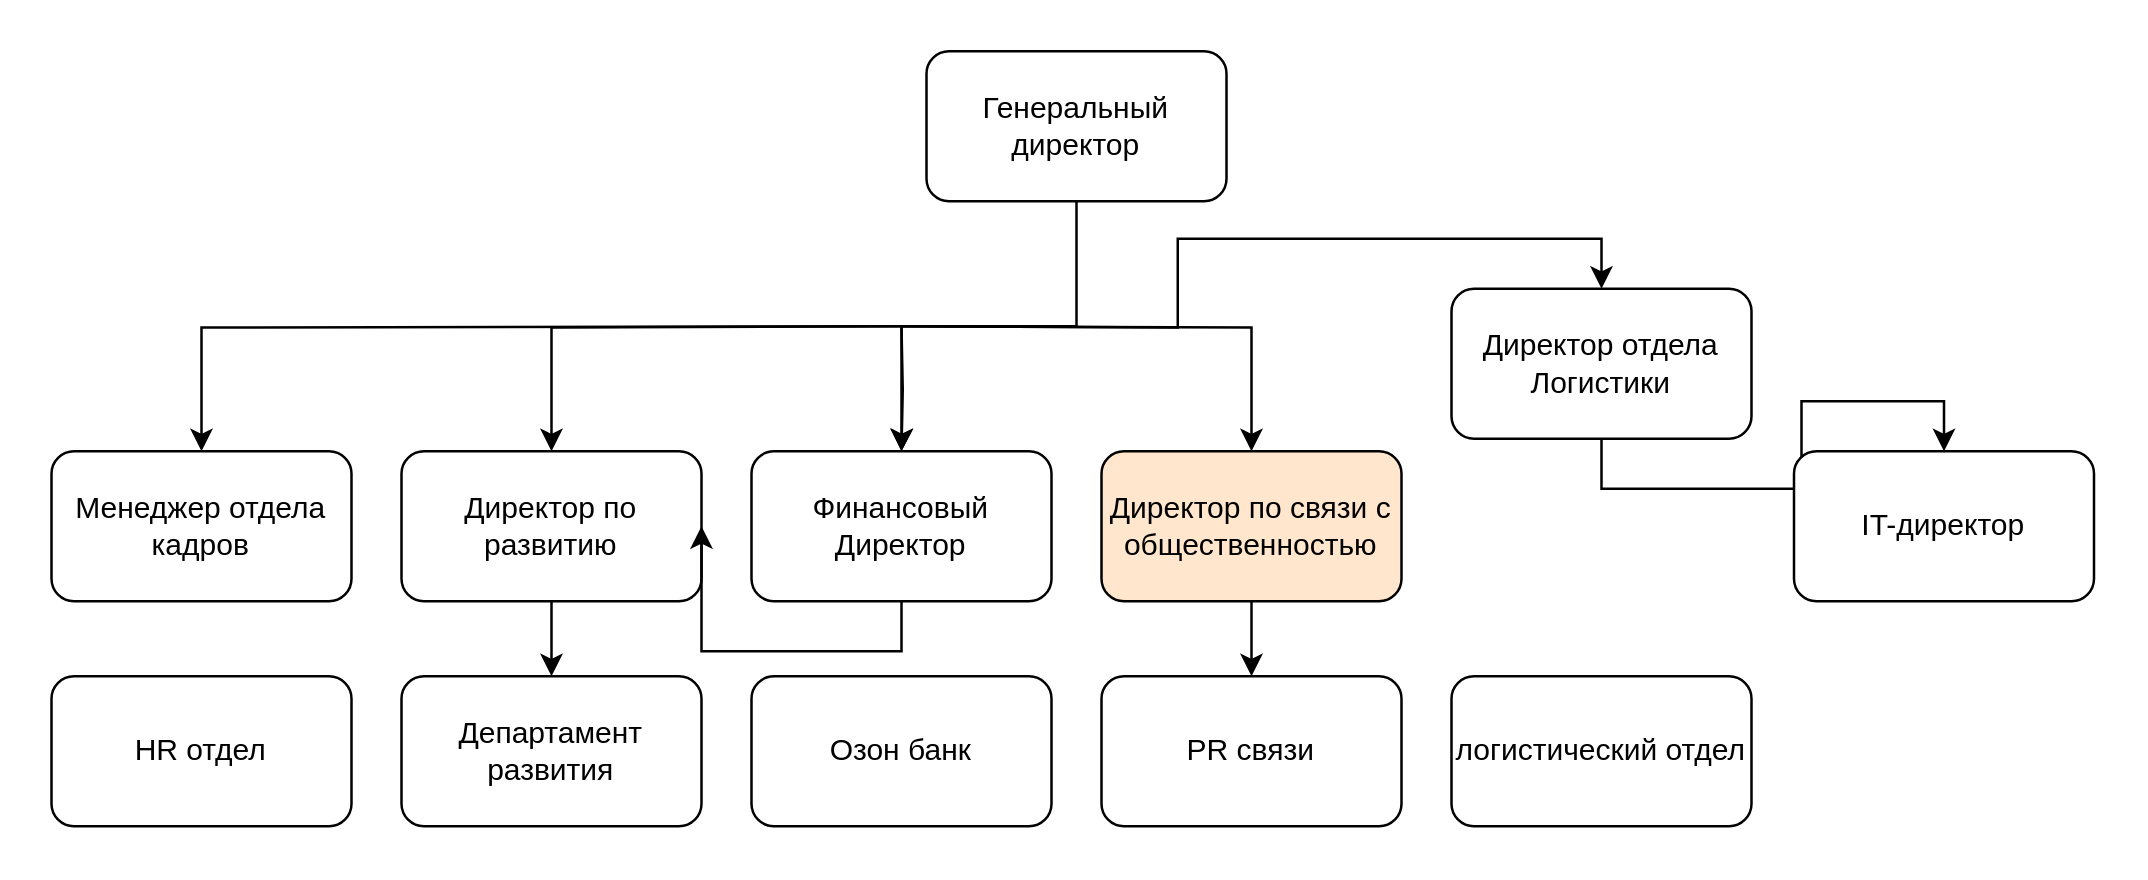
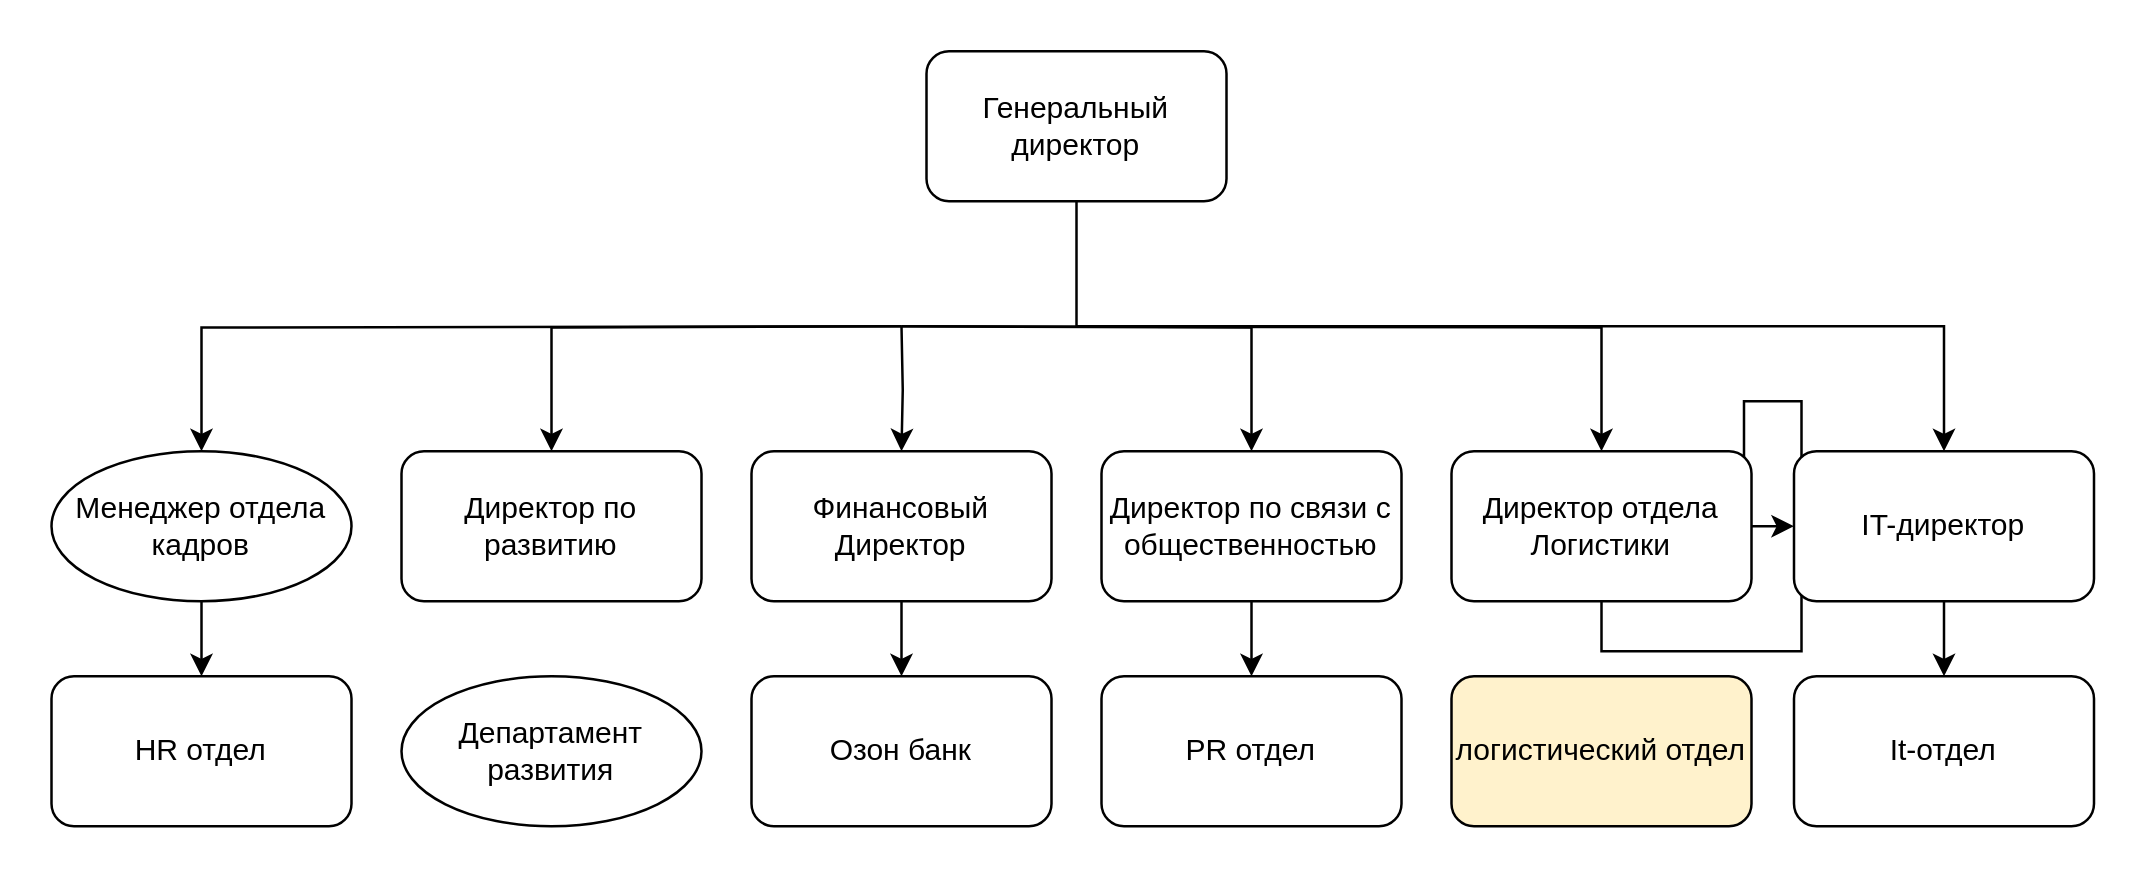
(1076, 323) -> (1810, 326)
(1601, 364) -> (1601, 526)
(201, 526) -> (201, 526)
(1251, 526) -> (1251, 526)
none -> (201, 630)
(551, 630) -> none
none -> (1944, 630)
(768, 651) -> (901, 654)
(551, 751) -> (551, 751)
(1251, 751) -> (1251, 751)
(1601, 751) -> (1601, 751)
none -> (1944, 751)
